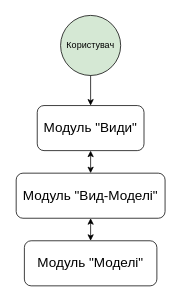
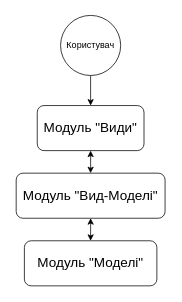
(90, 45) -> (90, 45)
